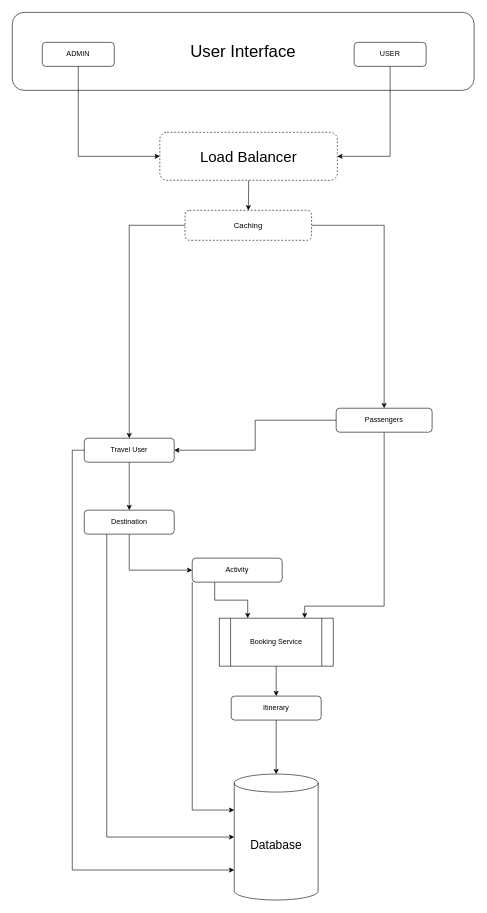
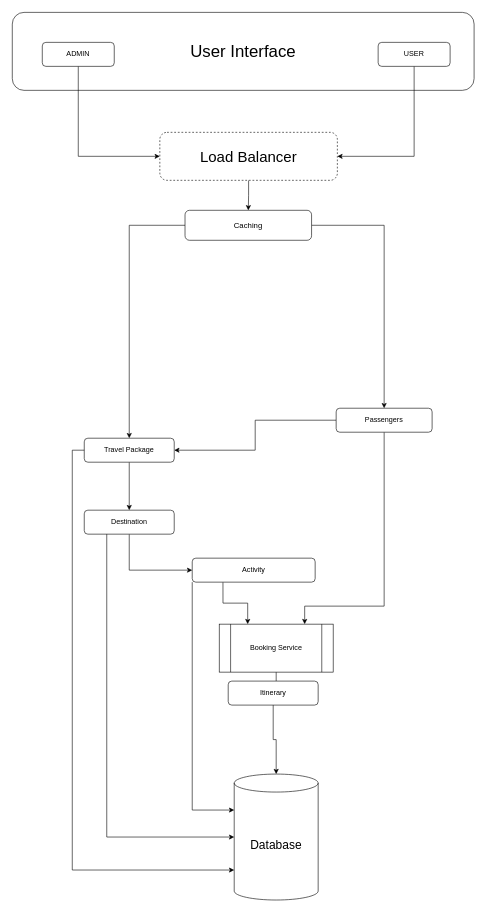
(390, 54) -> (414, 54)
(248, 225) -> (248, 225)
(129, 450) -> (129, 450)
(237, 570) -> (254, 570)
(276, 642) -> (276, 648)
(276, 708) -> (273, 693)
